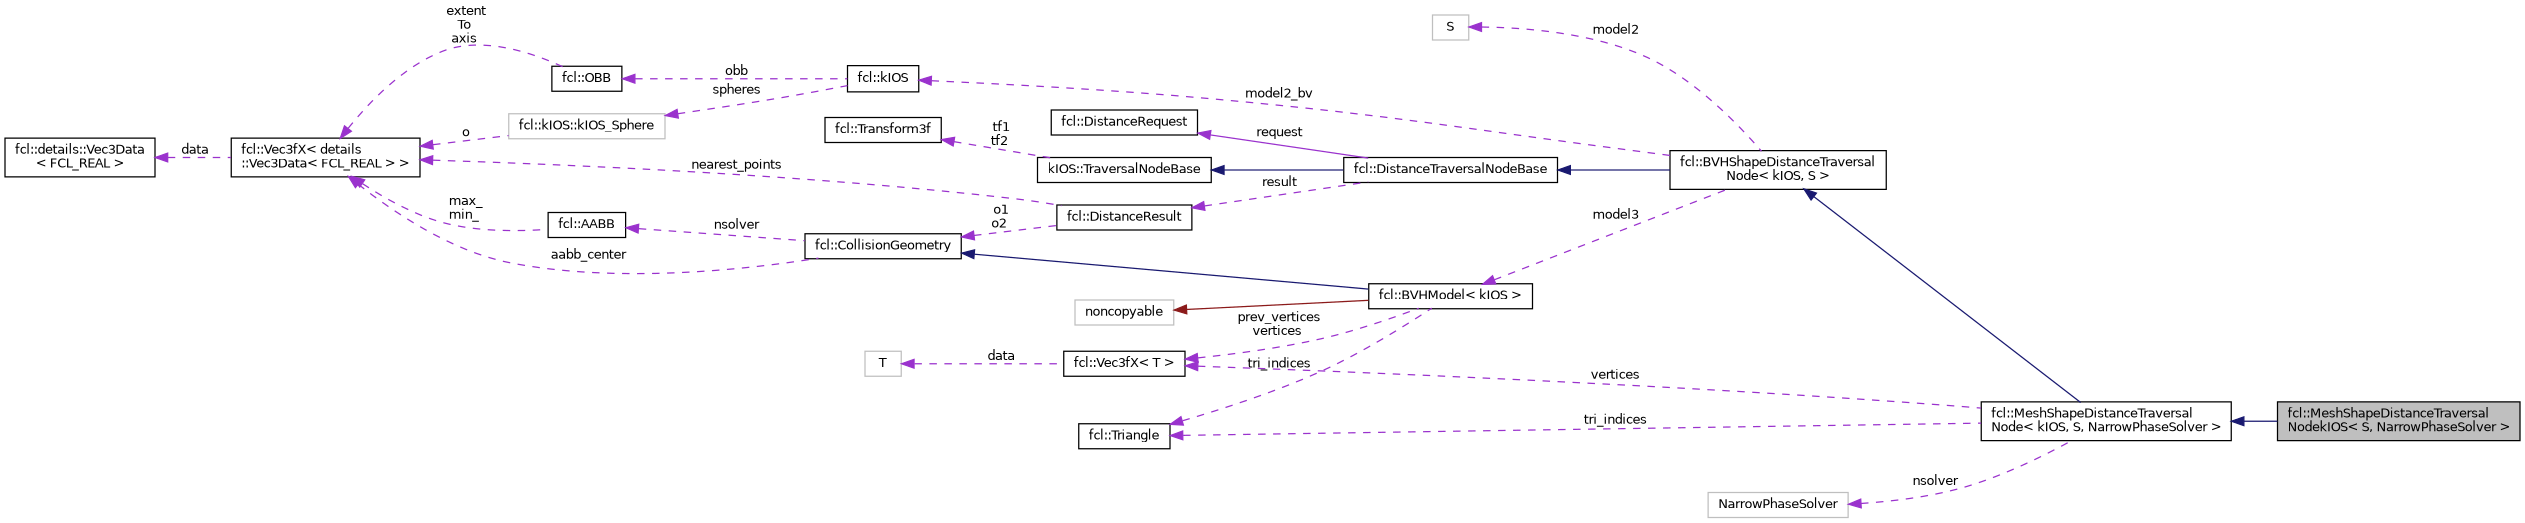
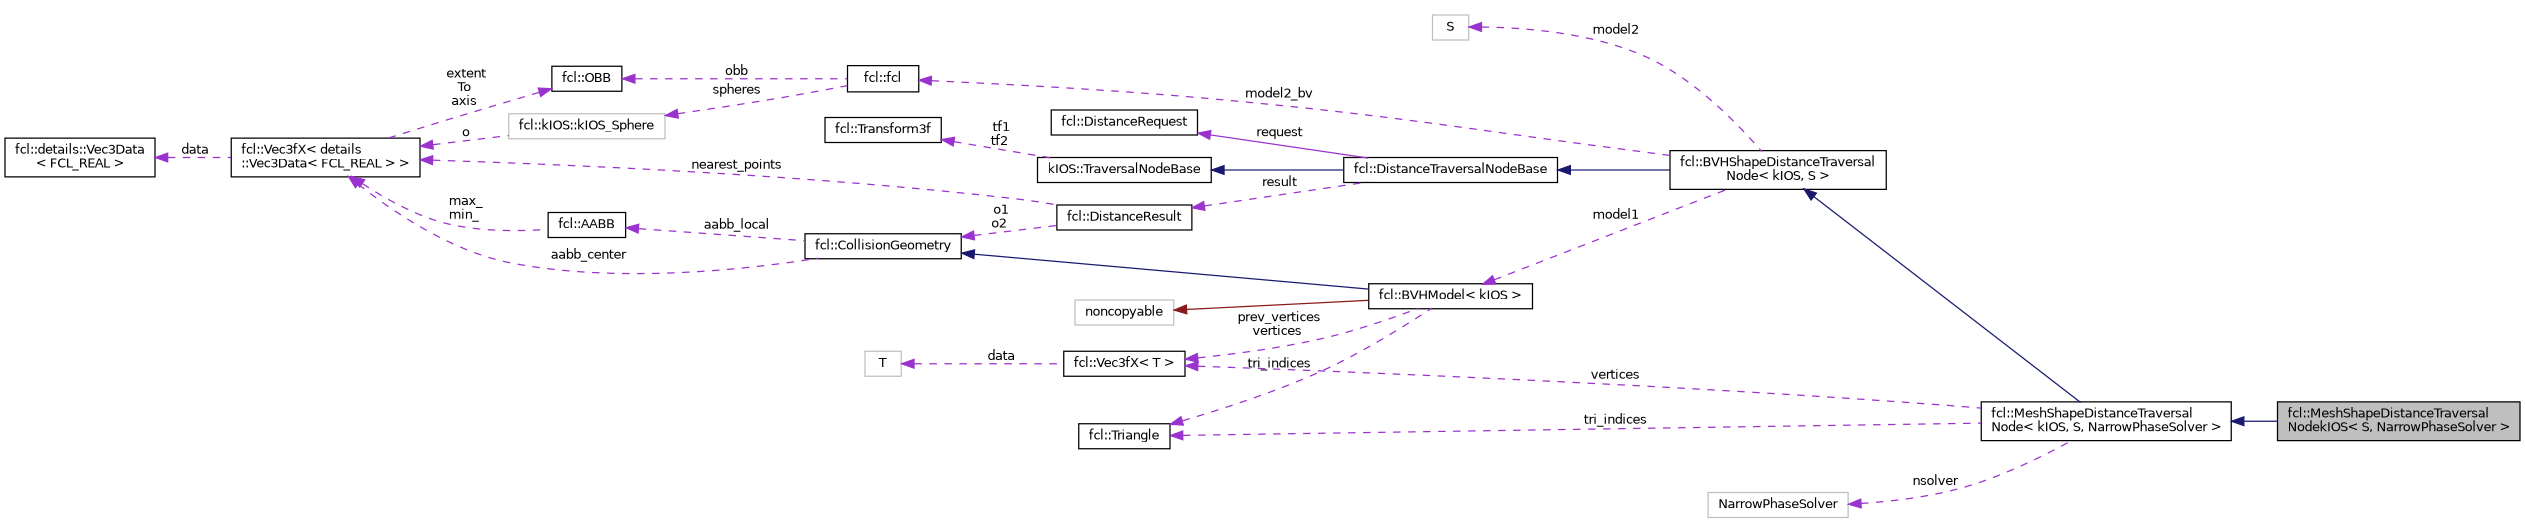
(443, 51) -> (463, 115)
(883, 79) -> (883, 79)
(1614, 216) -> (1614, 216)
(735, 226) -> (735, 226)
